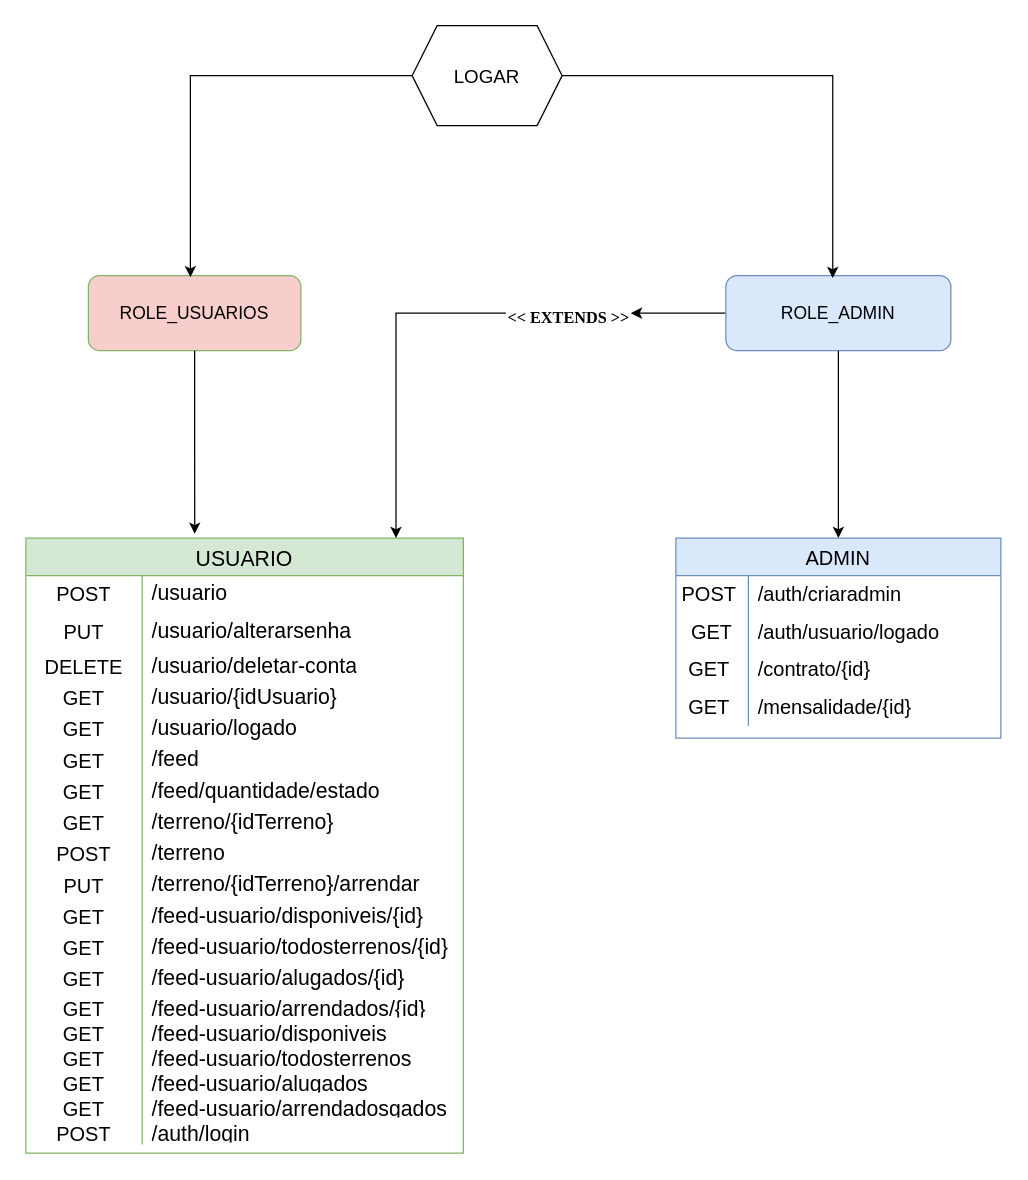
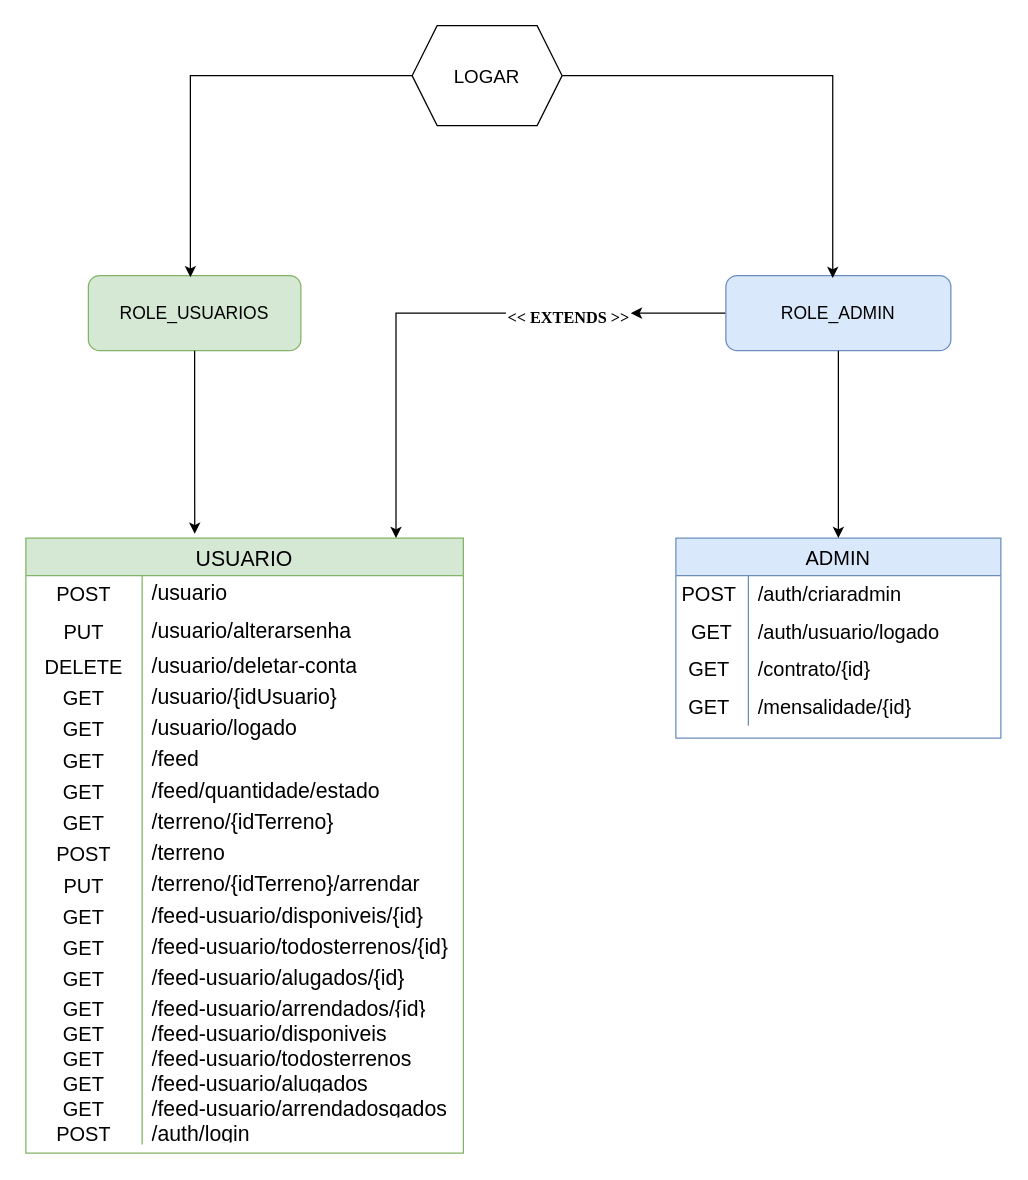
(194, 313) -> (194, 313)
